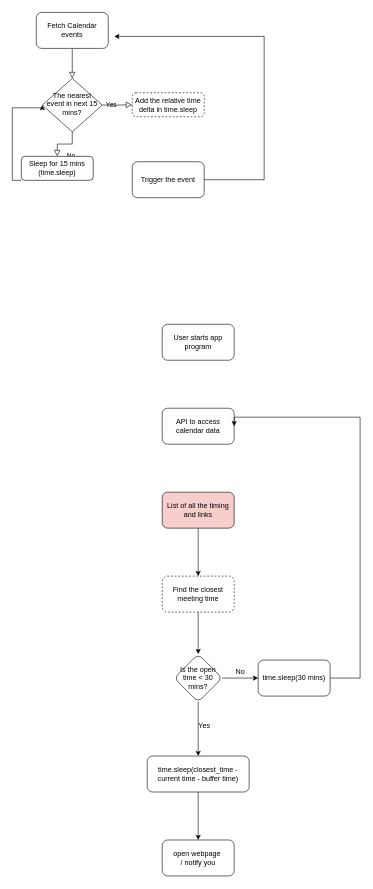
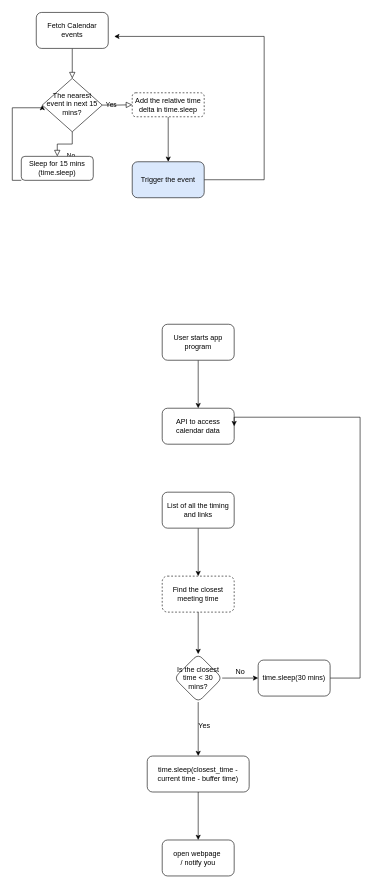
none -> (168, 156)
(168, 180) -> (168, 180)
none -> (198, 402)
(198, 510) -> (198, 510)
(198, 678) -> (198, 678)
